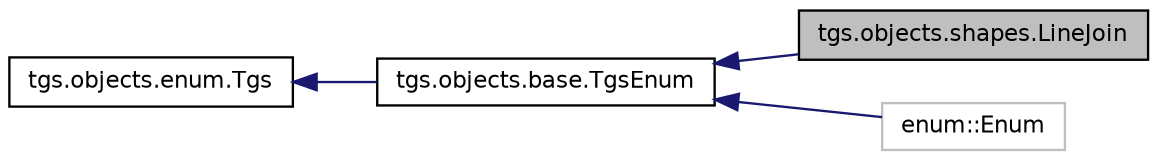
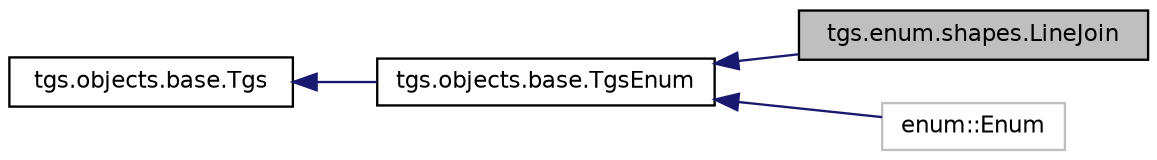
(974, 35) -> (974, 35)
(151, 82) -> (151, 82)
